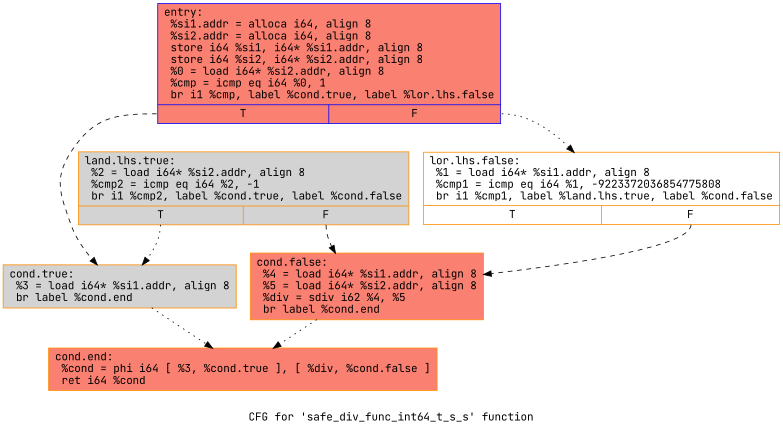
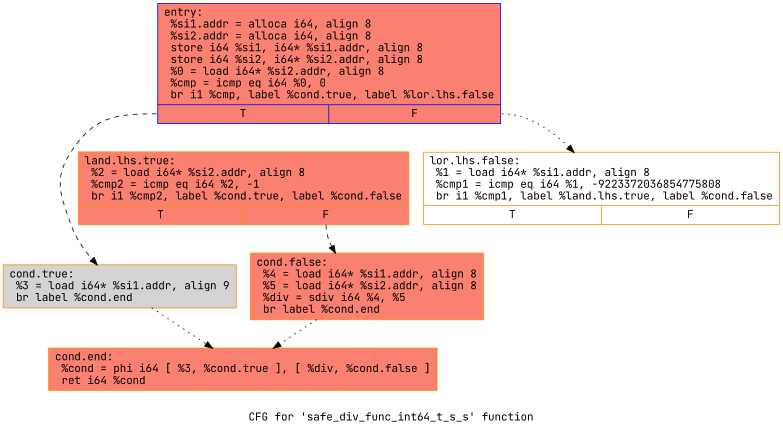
(245, 83) -> (245, 83)
(244, 188) -> (244, 188)
(157, 243) -> none
(595, 259) -> none
(120, 286) -> (120, 286)
(331, 298) -> (331, 298)
